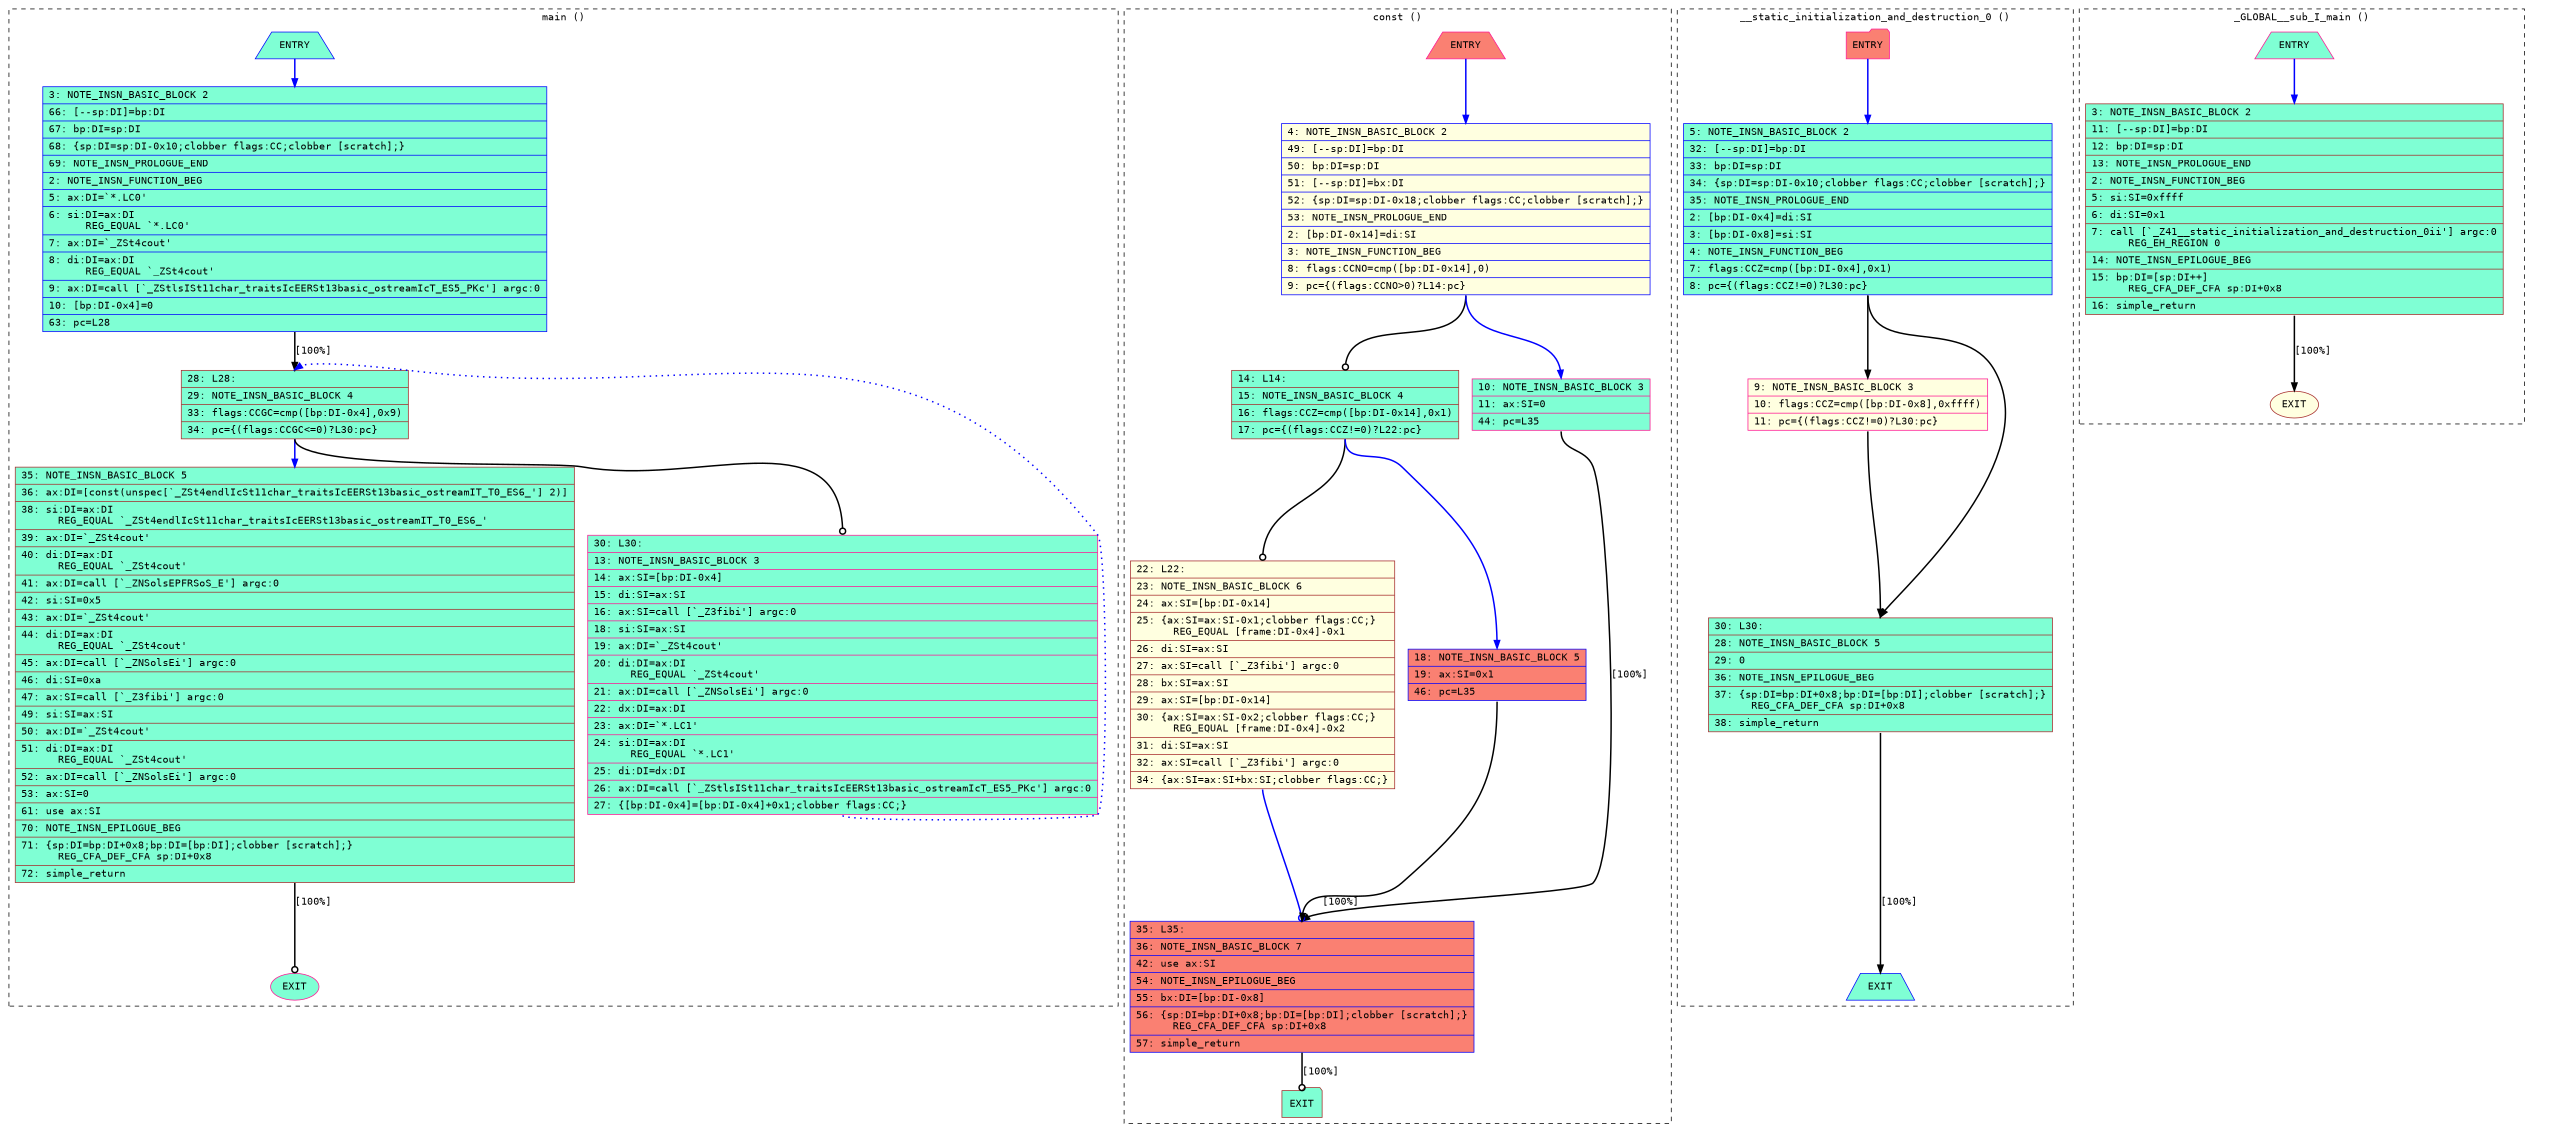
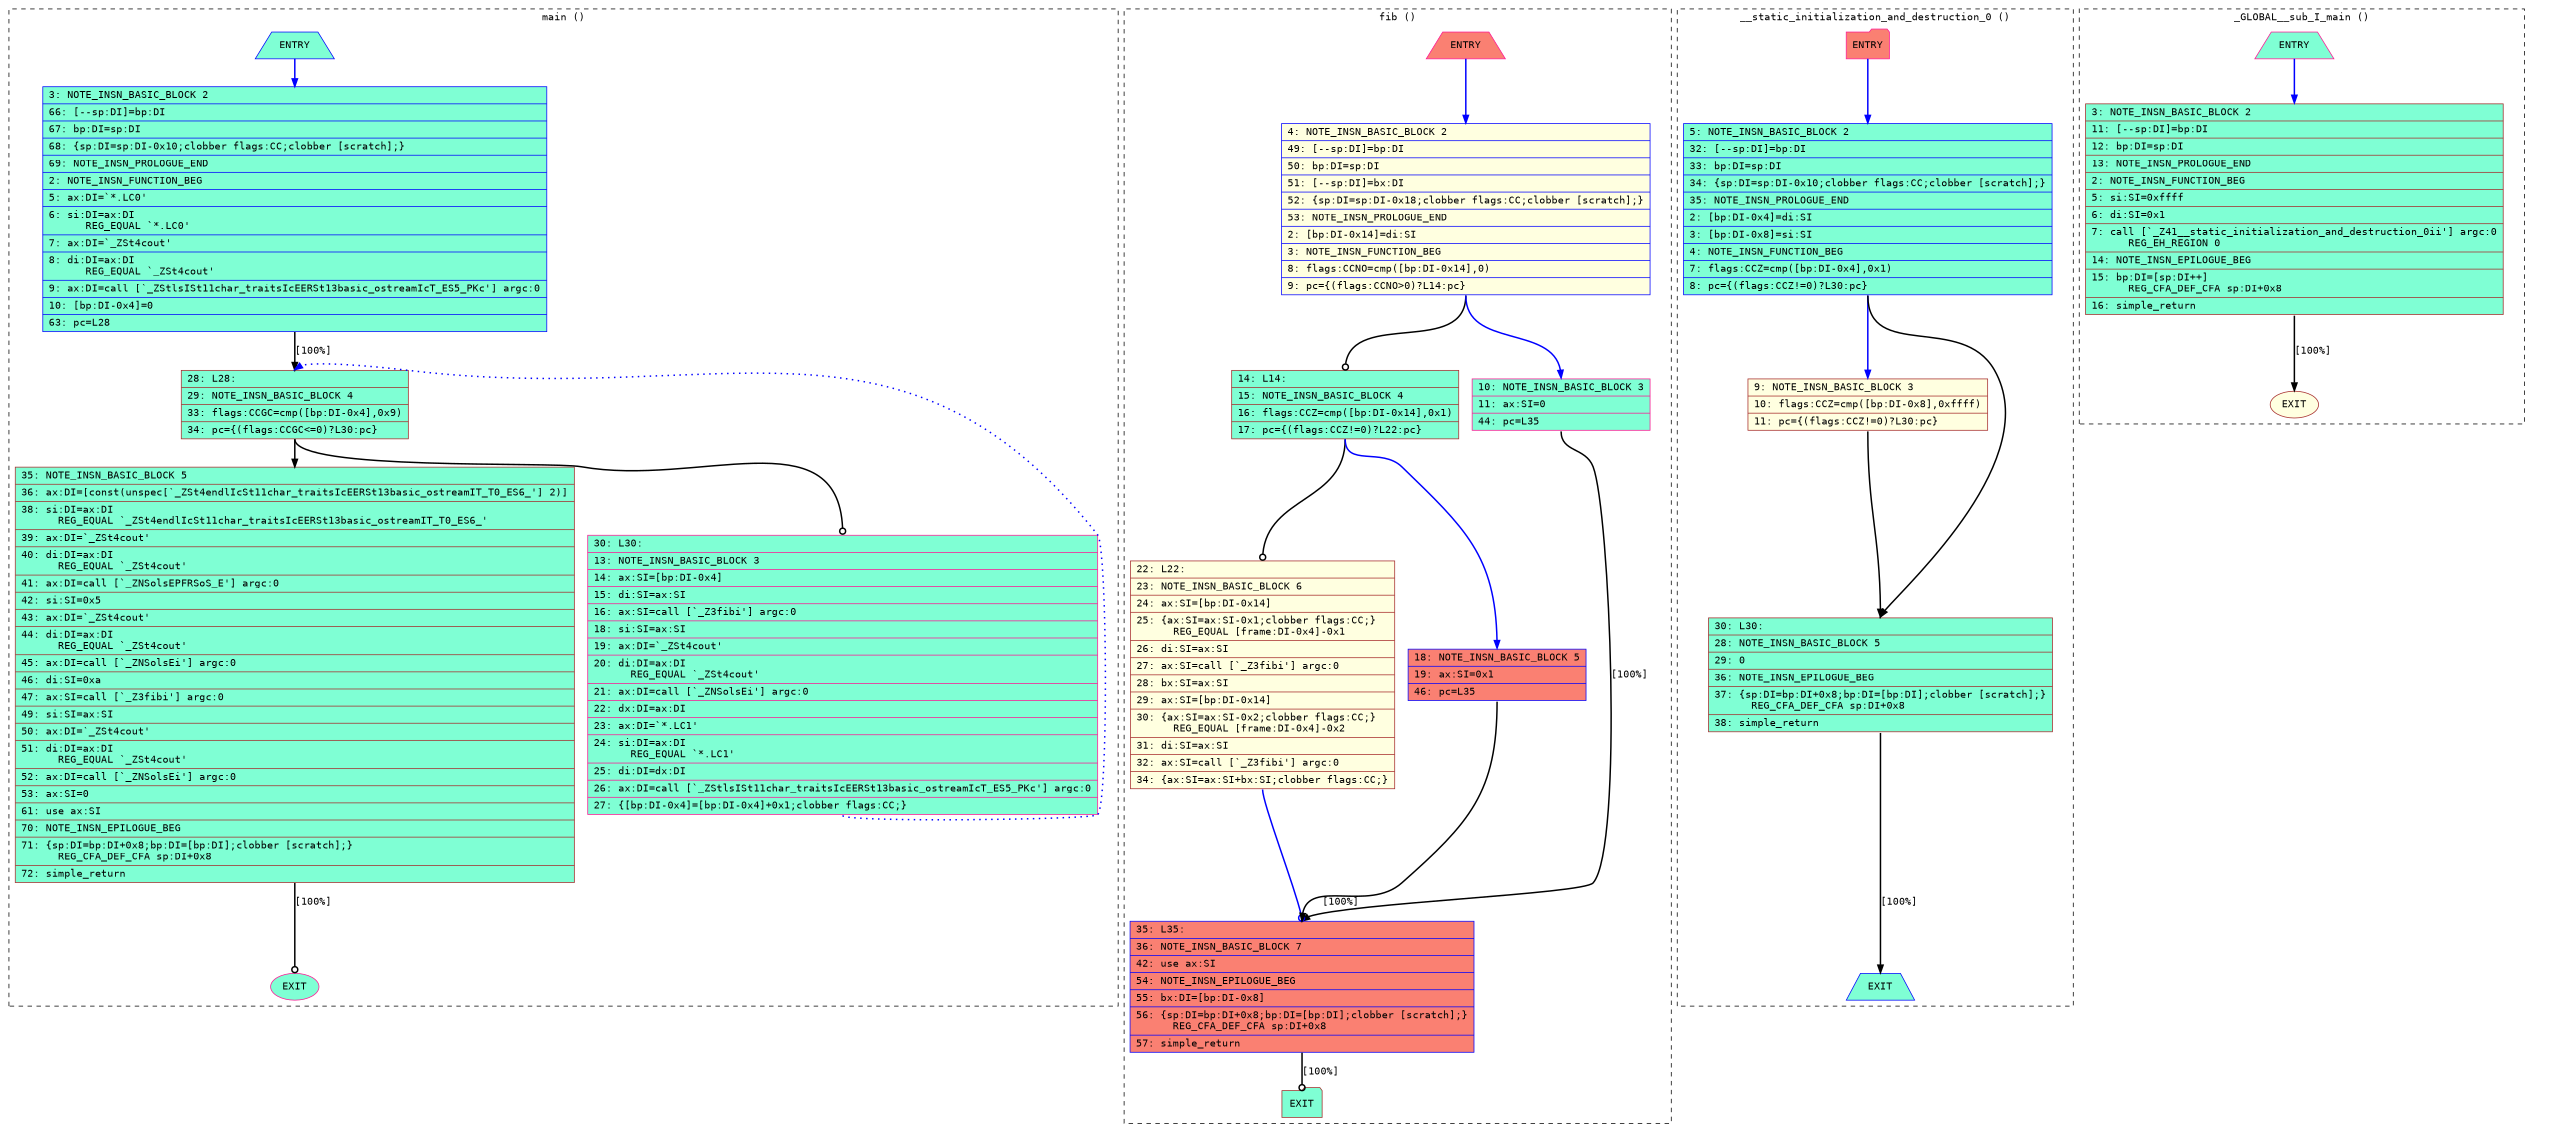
(1398, 17) -> (1398, 17)
(1868, 333) -> (1868, 333)
(1868, 405) -> (1868, 405)
(295, 449) -> (295, 449)
